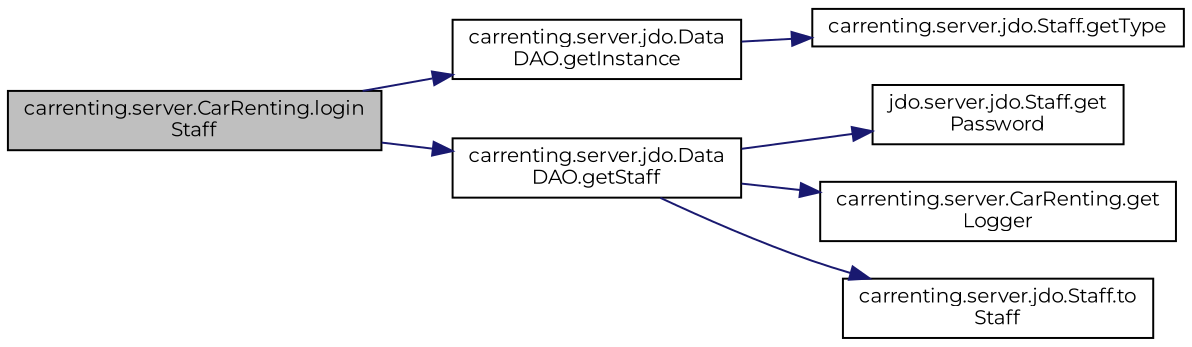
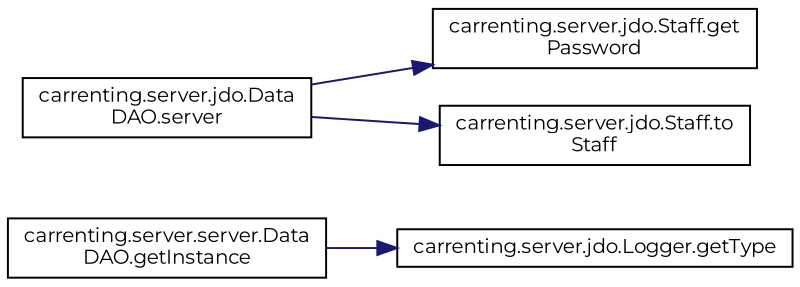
(998, 28) -> (595, 248)
(597, 49) -> (167, 248)
(998, 115) -> (595, 39)
(195, 121) -> none
(597, 168) -> (167, 108)
(998, 211) -> none
